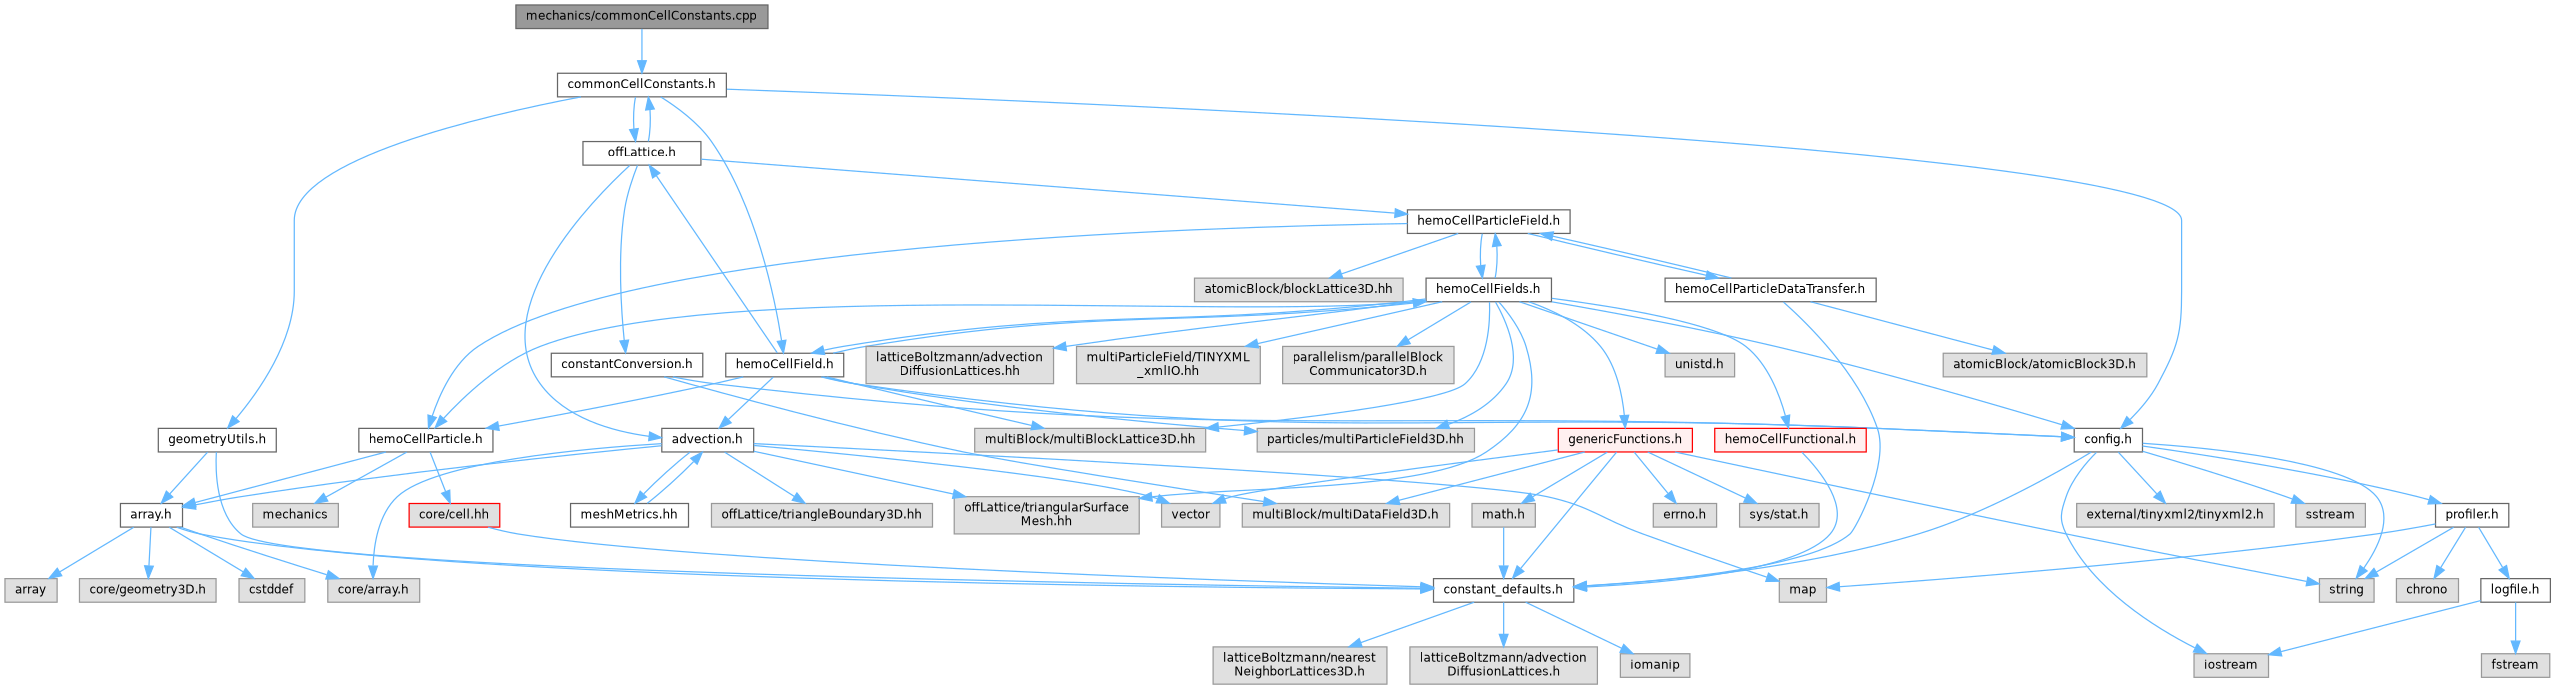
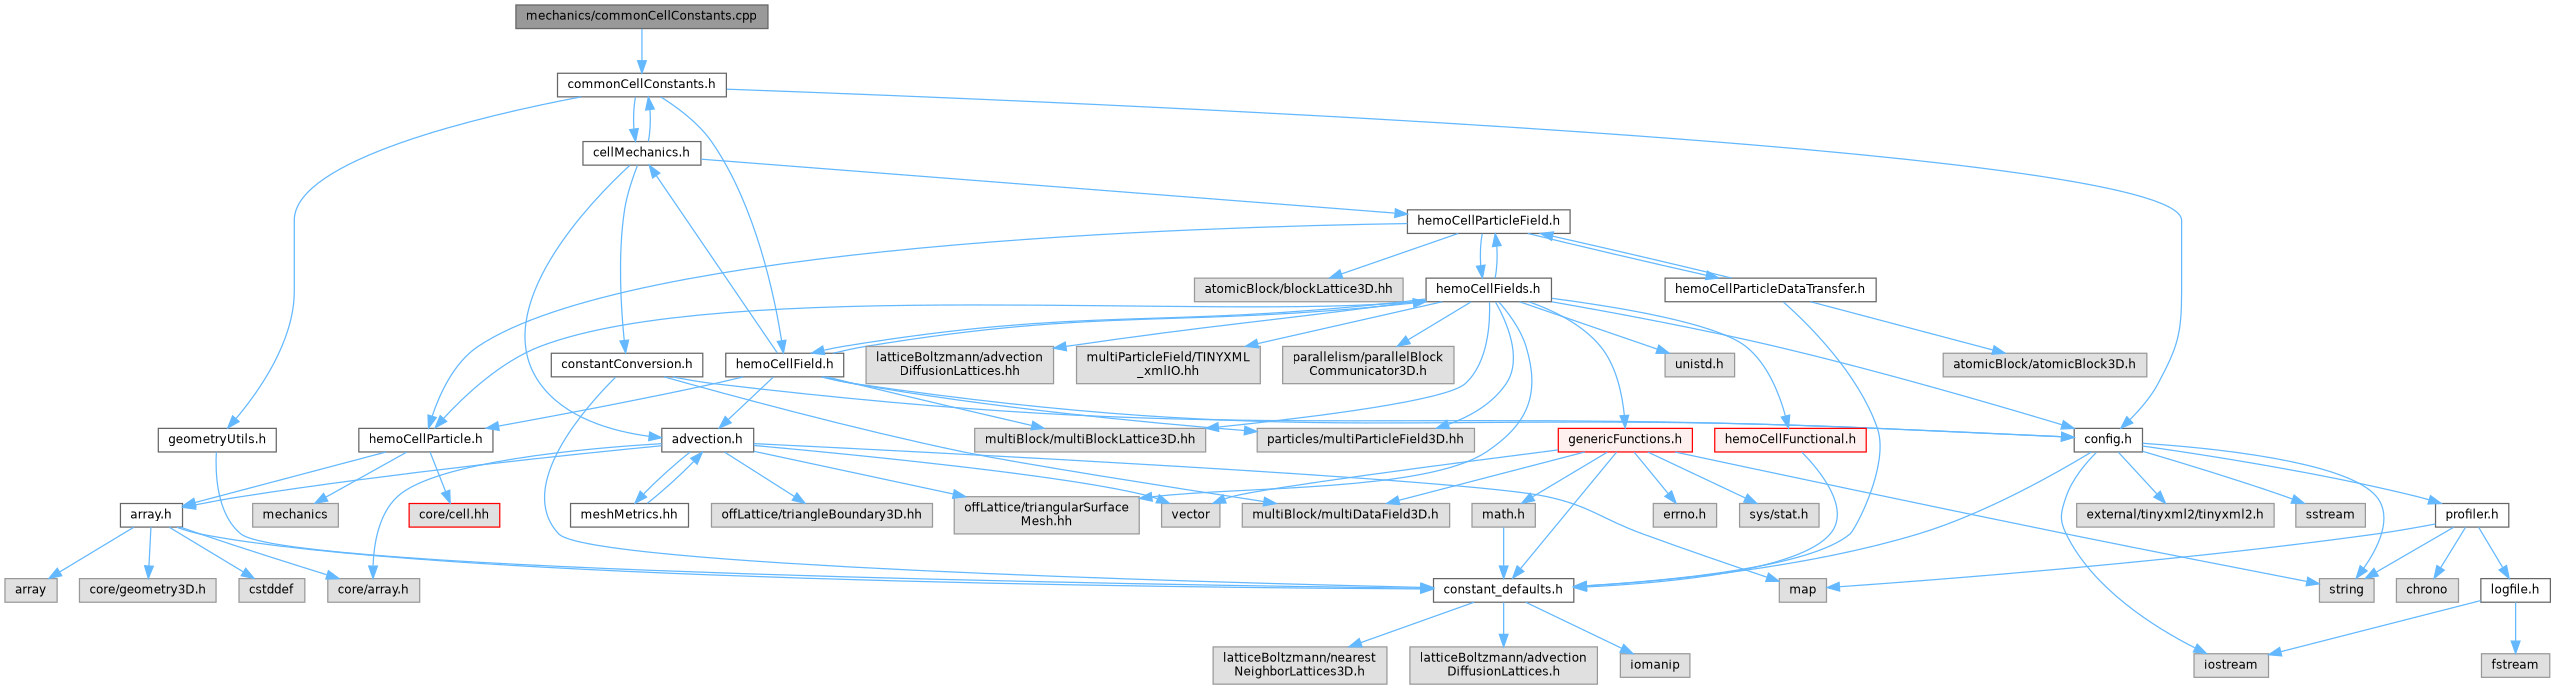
(642, 153) -> (642, 153)
(189, 473) -> none
(954, 568) -> (897, 569)
